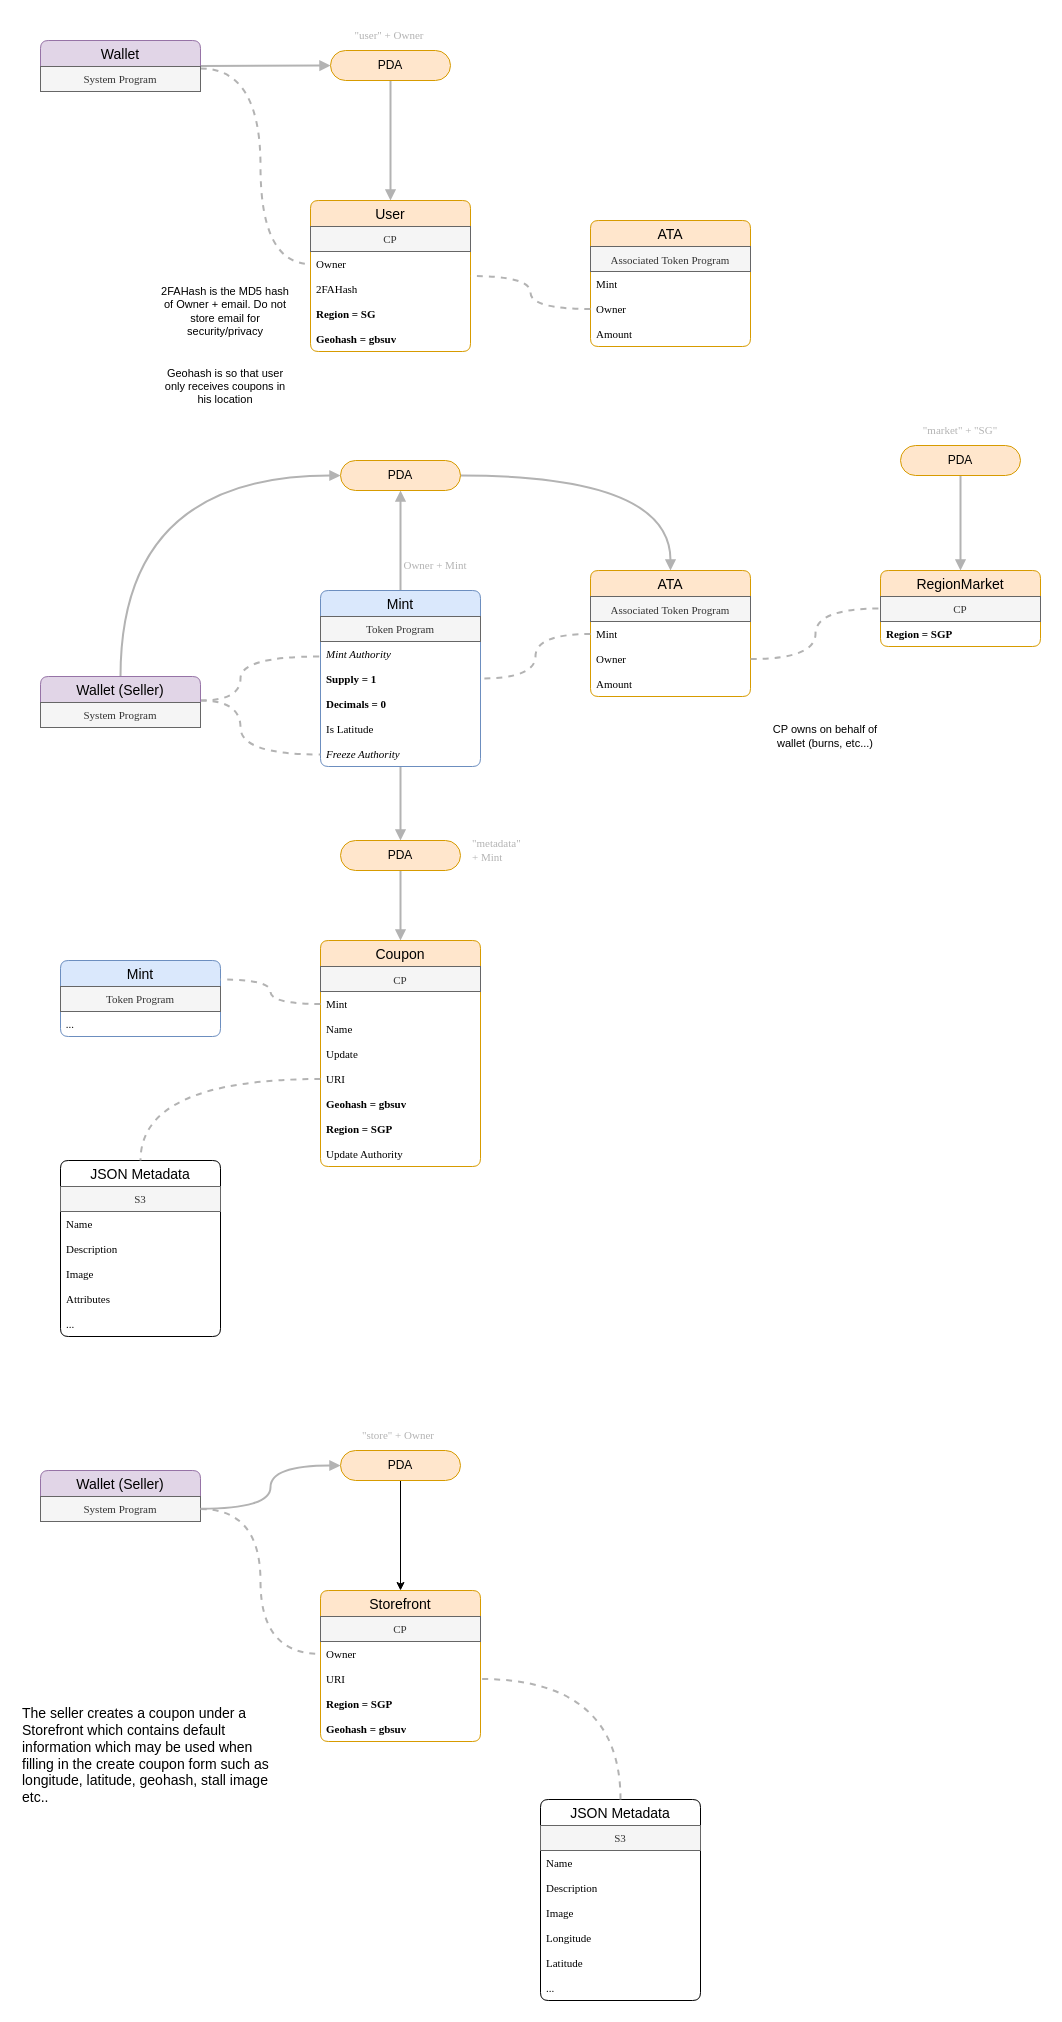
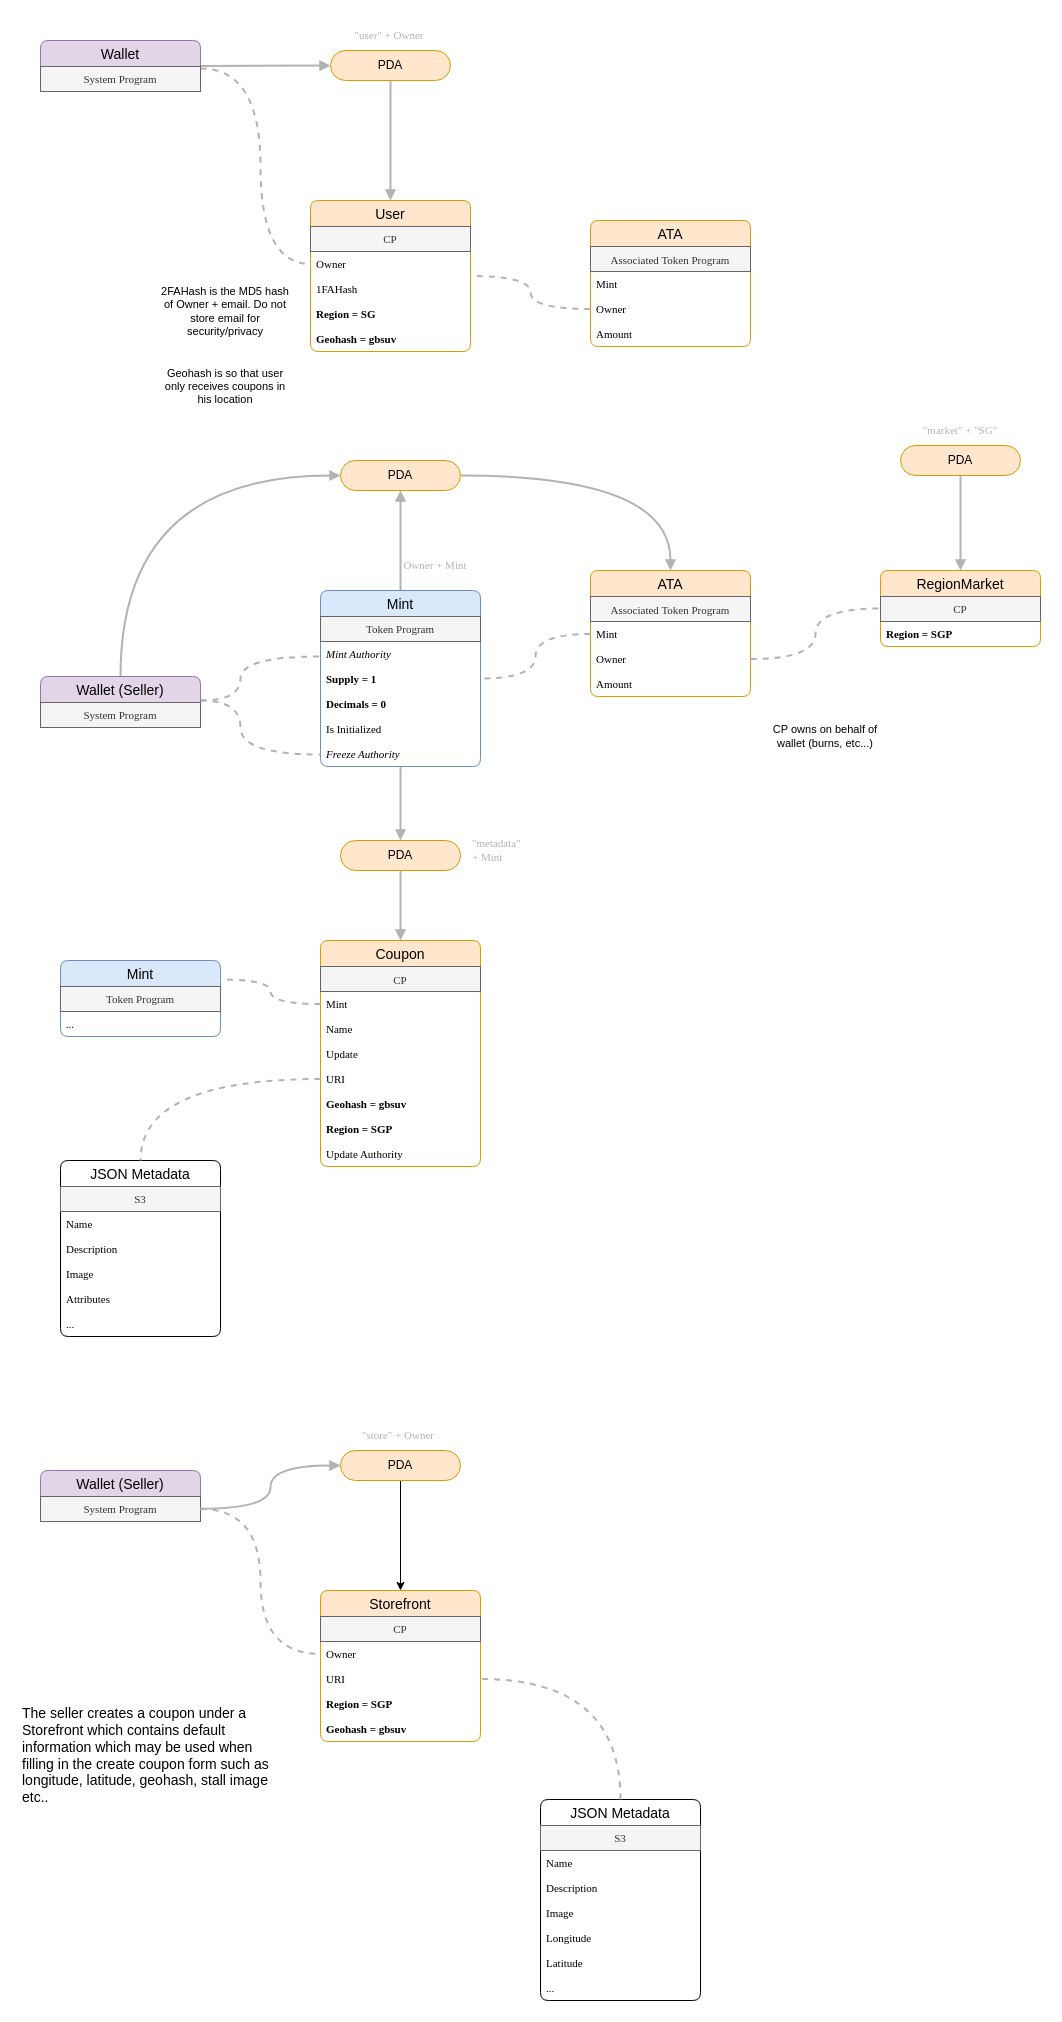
(338, 290) -> (338, 290)
(358, 730) -> (362, 730)
